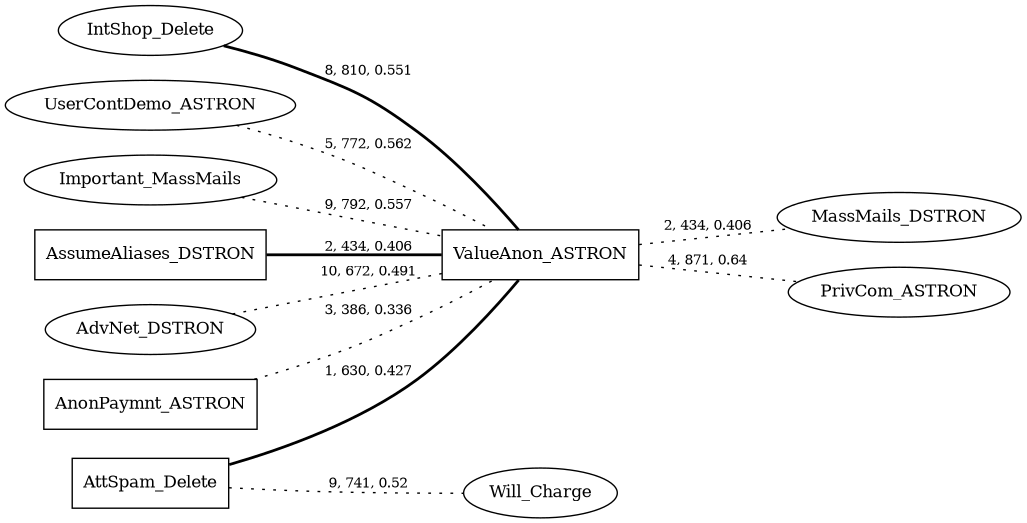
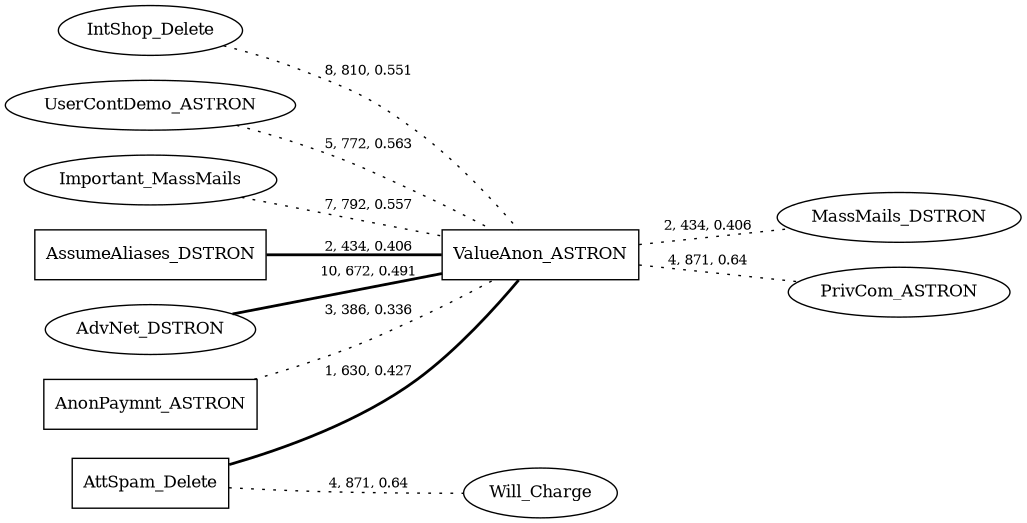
(388, 111) -> (388, 111)
(369, 145) -> (369, 145)
(369, 206) -> (369, 206)
(337, 294) -> (337, 294)
(369, 484) -> (369, 484)
